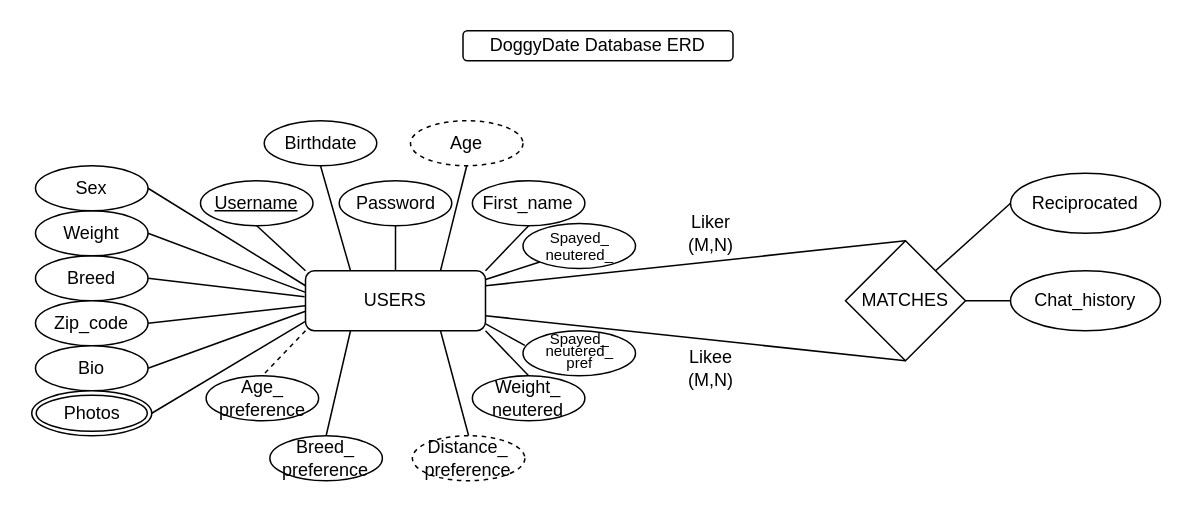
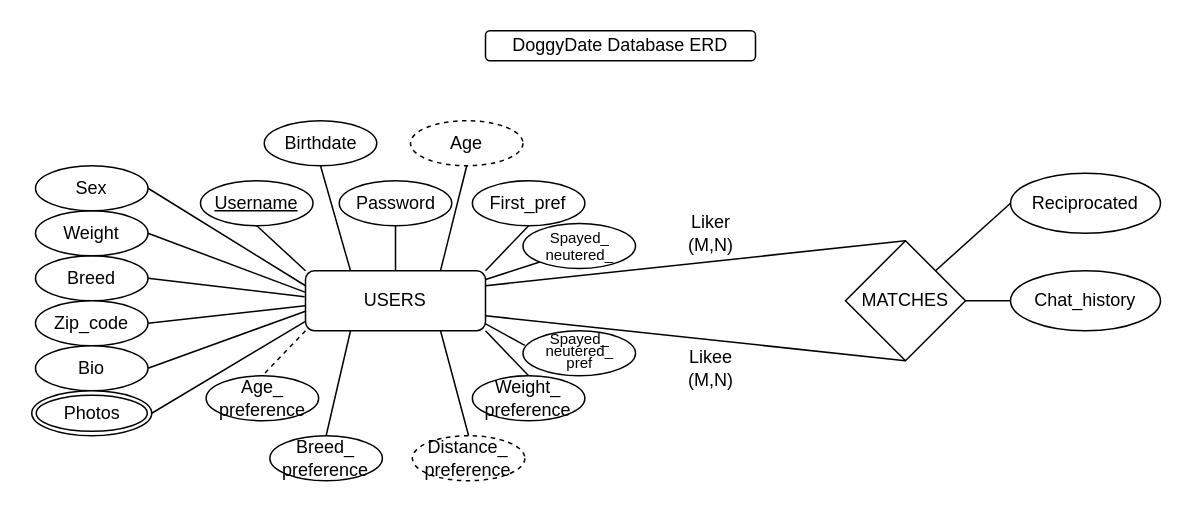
(598, 46) -> (620, 46)
(528, 203) -> (528, 203)
(528, 398) -> (528, 398)
